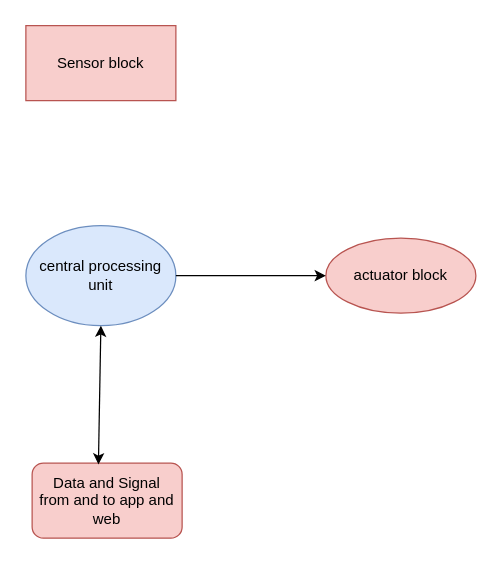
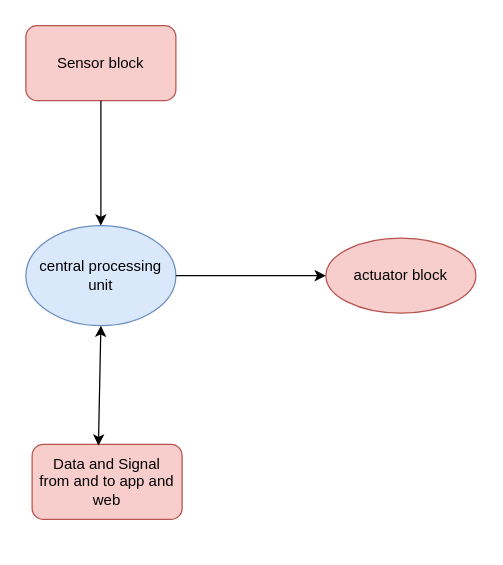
(101, 63) -> (101, 63)
none -> (101, 159)
(107, 501) -> (107, 482)
